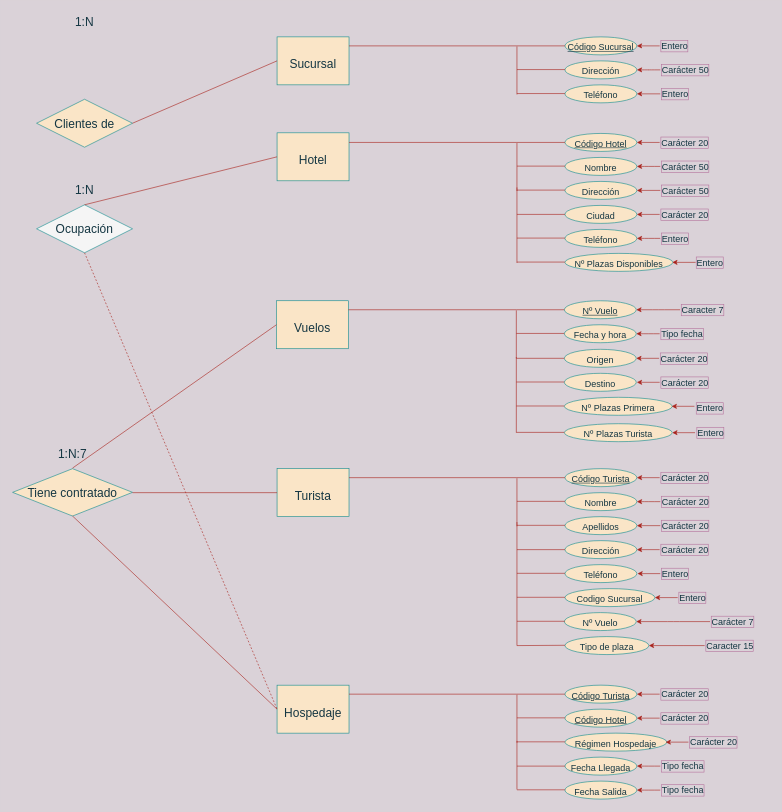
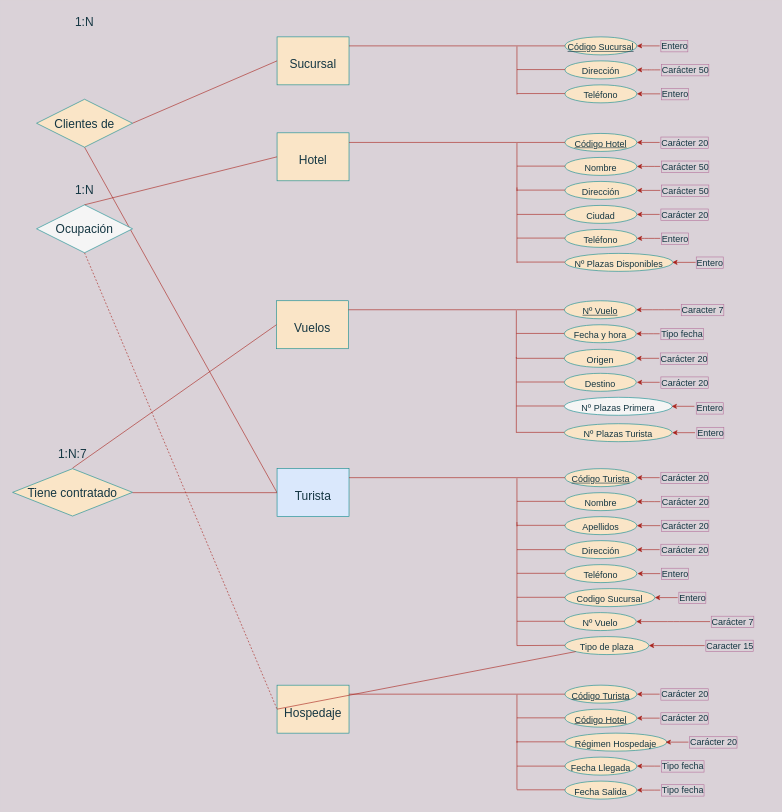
none -> (180, 320)
(618, 407) -> (618, 407)
(313, 493) -> (313, 493)
(175, 613) -> (471, 672)
